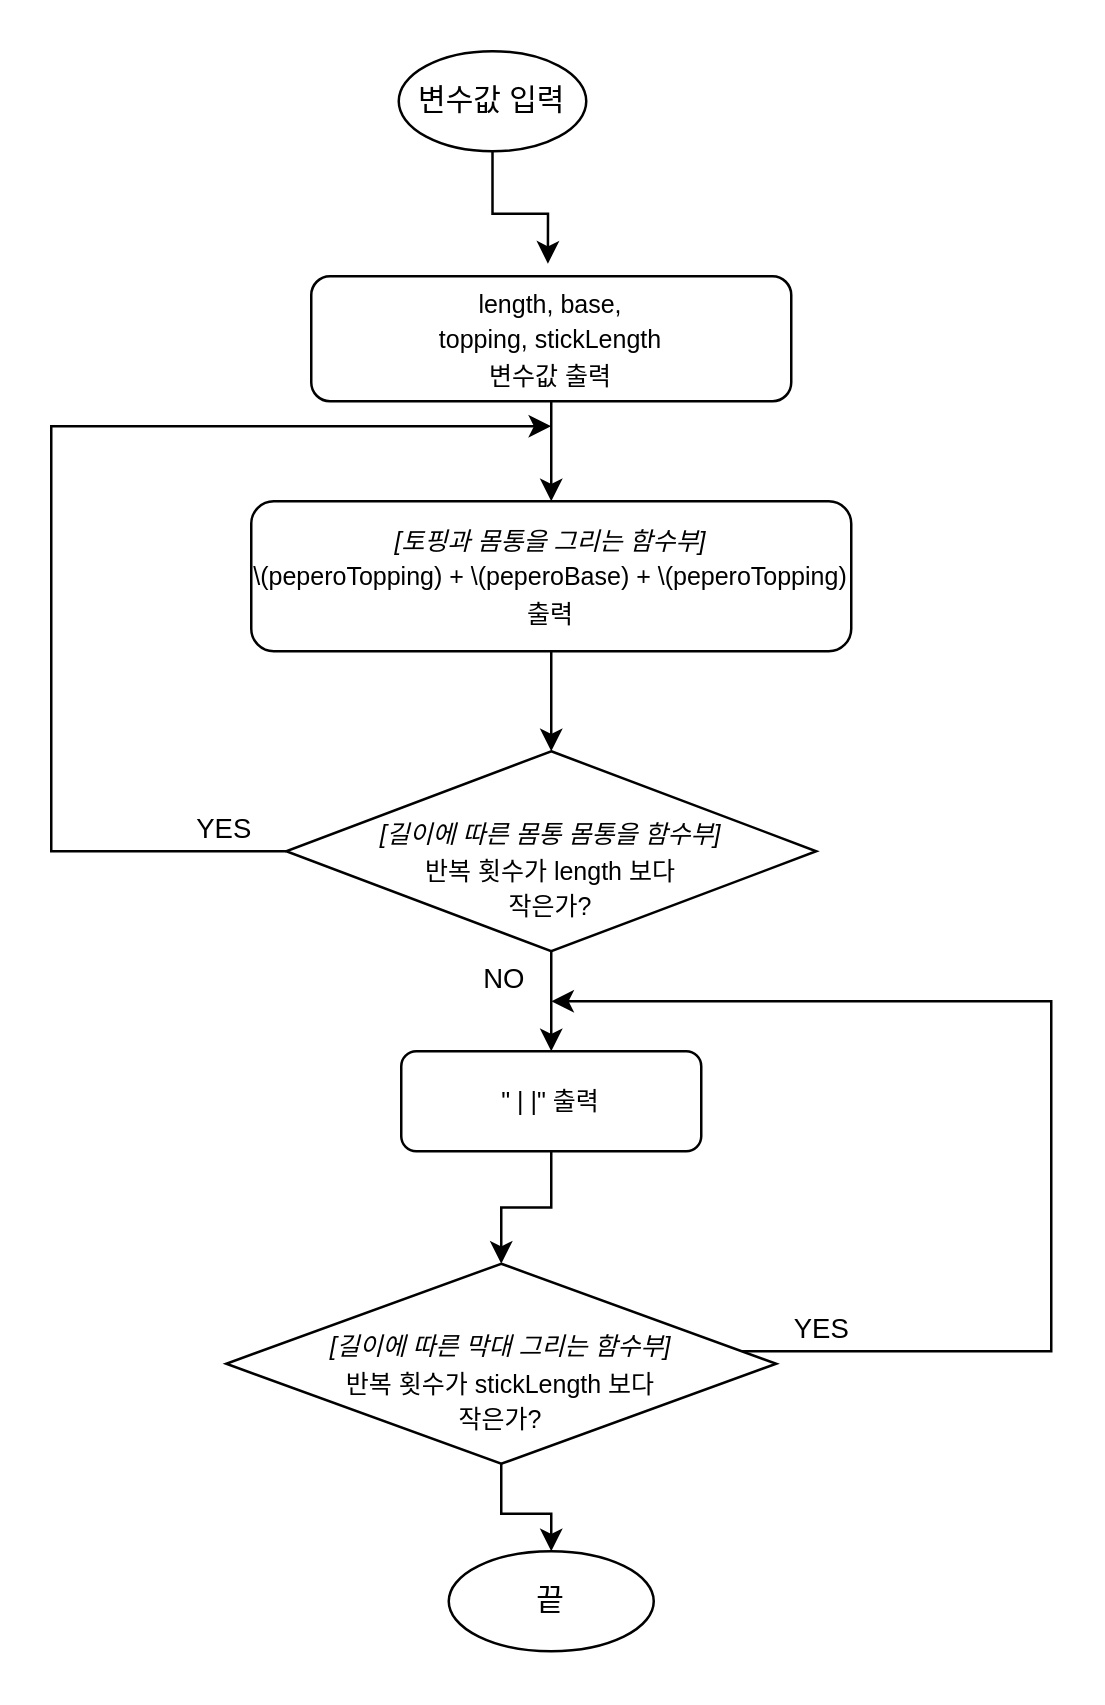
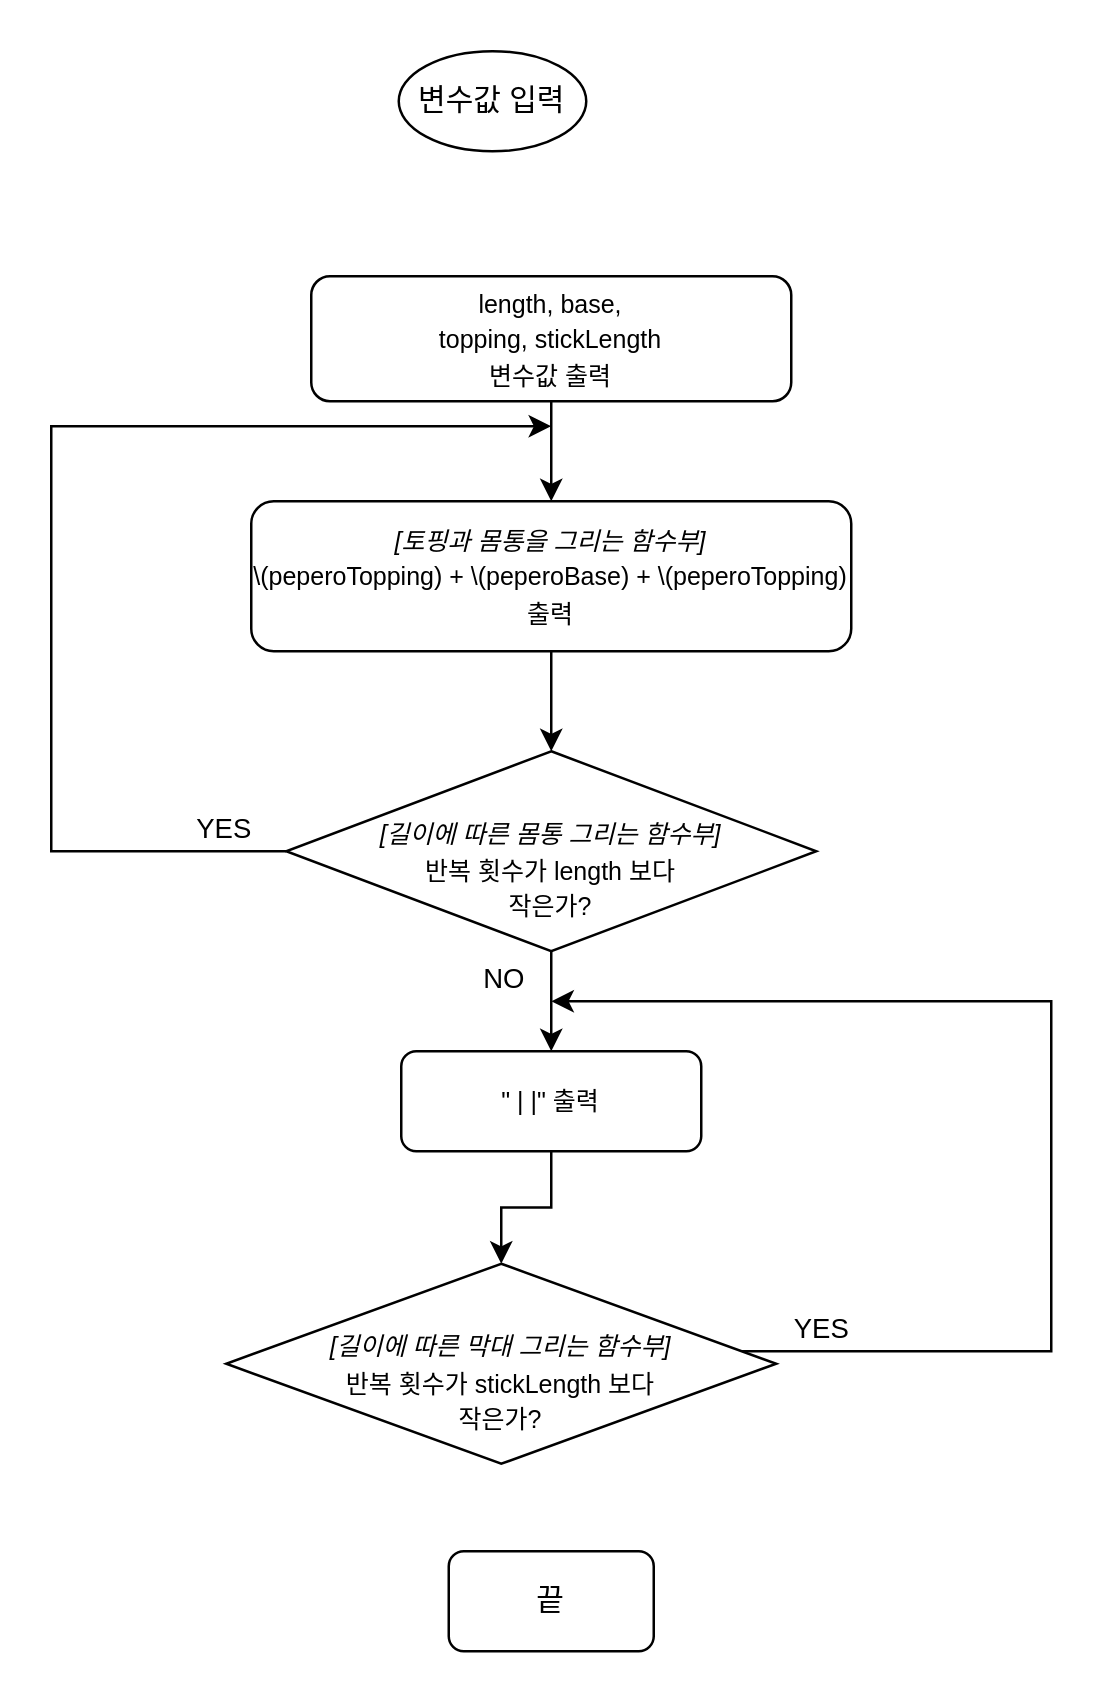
(506, 214) -> none
(551, 851) -> (551, 851)
(511, 1514) -> none
(551, 1601) -> (551, 1601)
